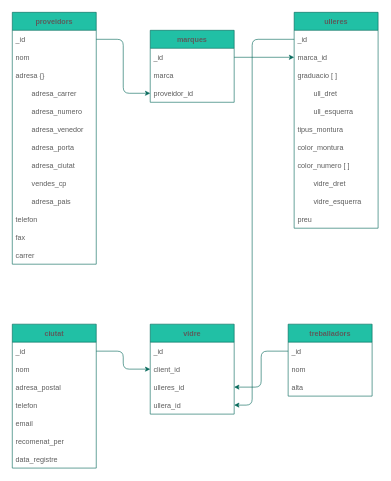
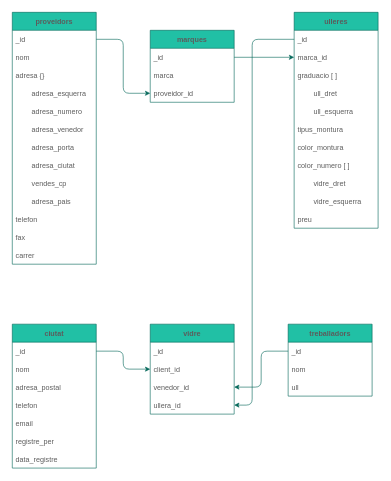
(42, 94) -> (46, 94)
(171, 388) -> (173, 388)
(299, 388) -> (296, 388)
(42, 442) -> (39, 442)
